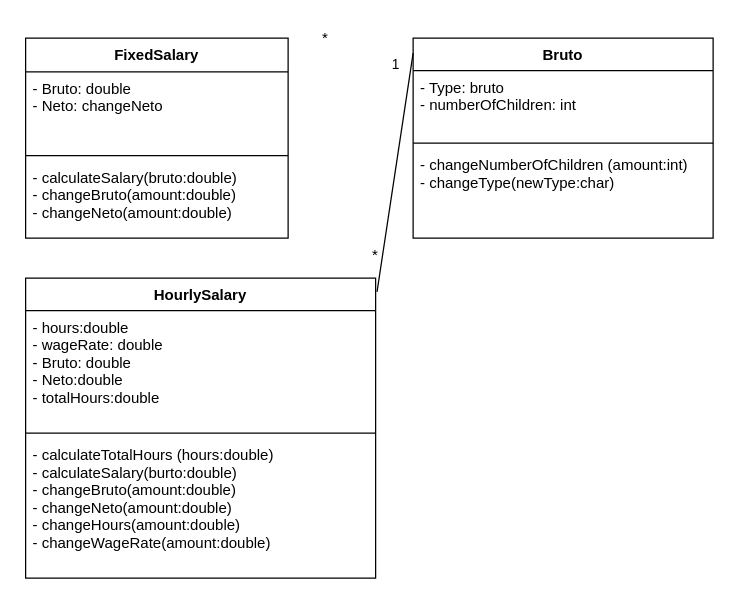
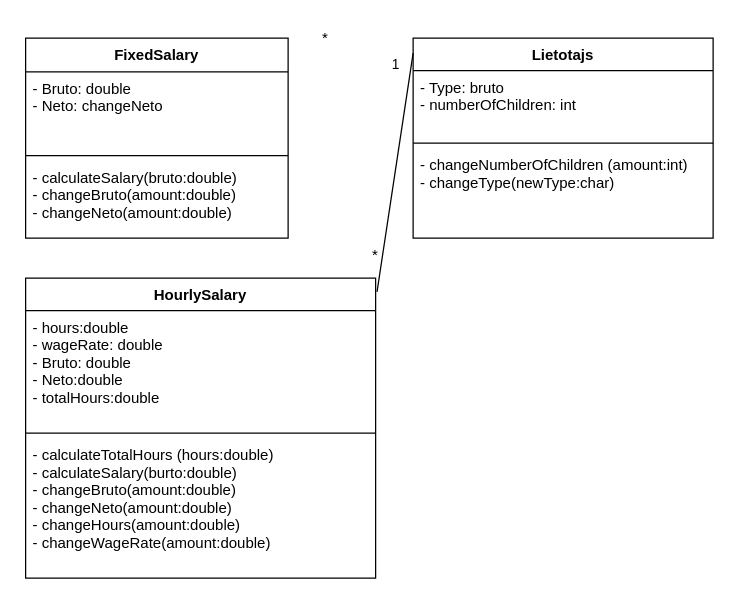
(563, 55) -> (563, 55)
